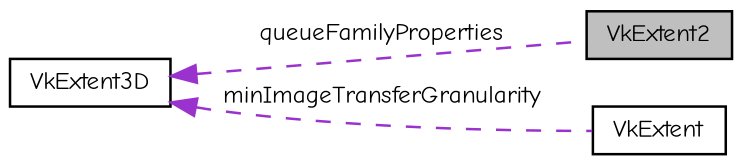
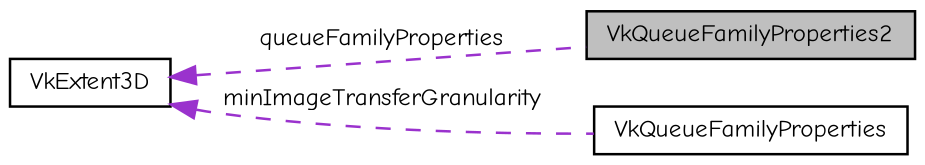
(659, 35) -> (751, 35)
(659, 130) -> (751, 130)
